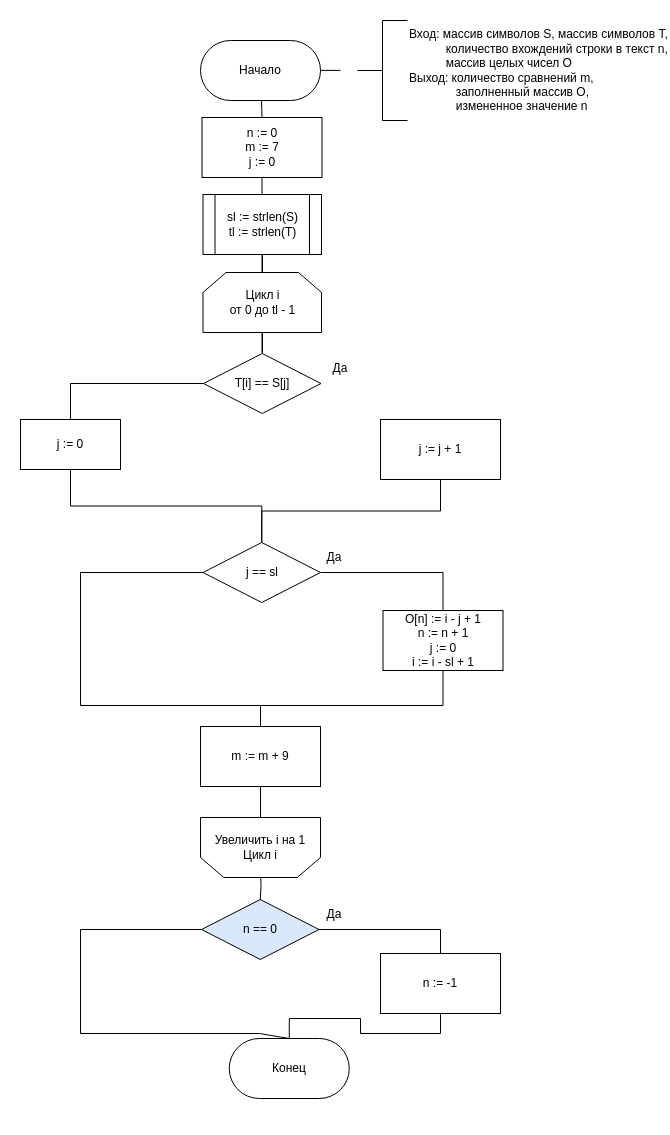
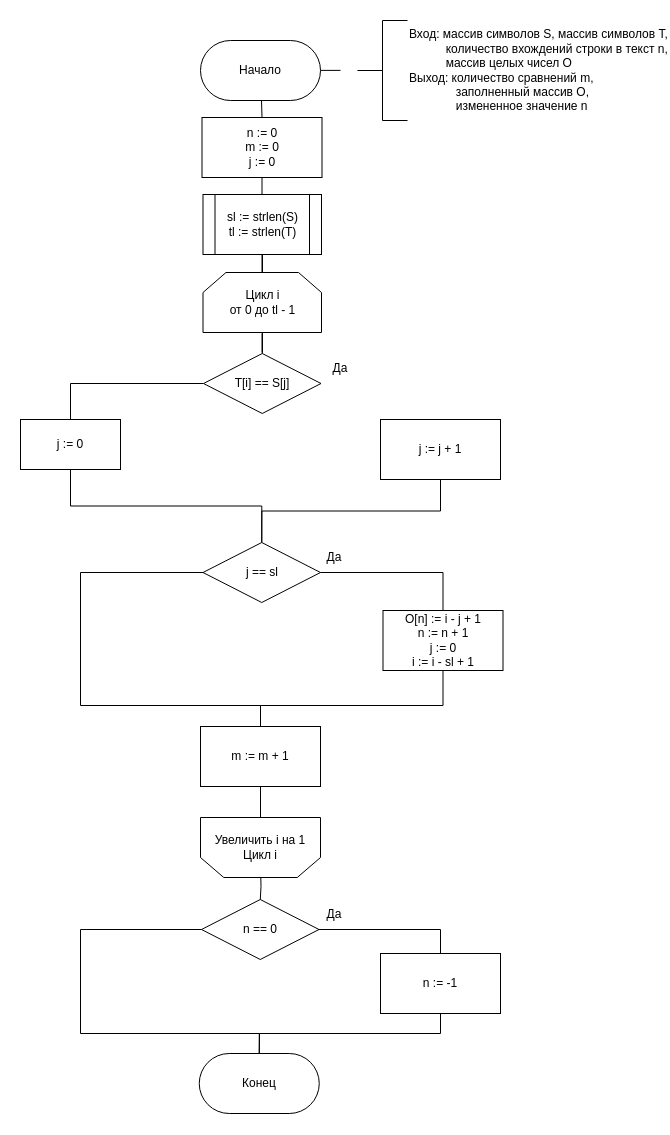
(263, 148) -> (263, 148)
(261, 757) -> (261, 757)
(260, 930) -> (260, 930)
(289, 1069) -> (259, 1084)
